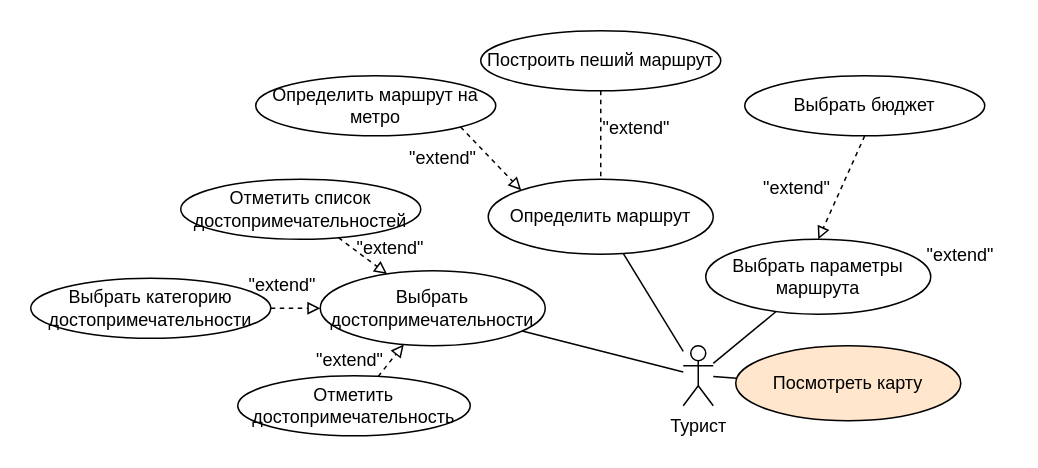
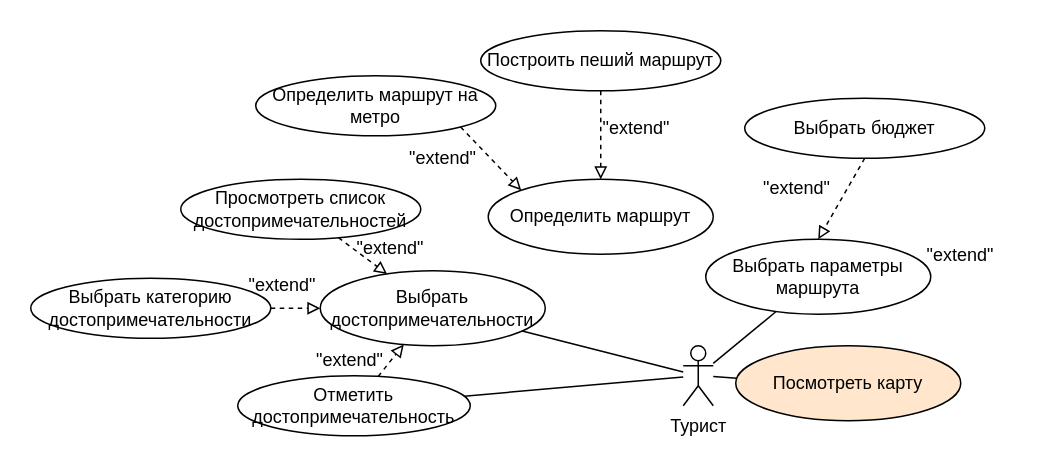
(865, 106) -> (865, 128)
(601, 171) -> (601, 165)
(301, 209) -> (301, 209)
(653, 302) -> (574, 387)
